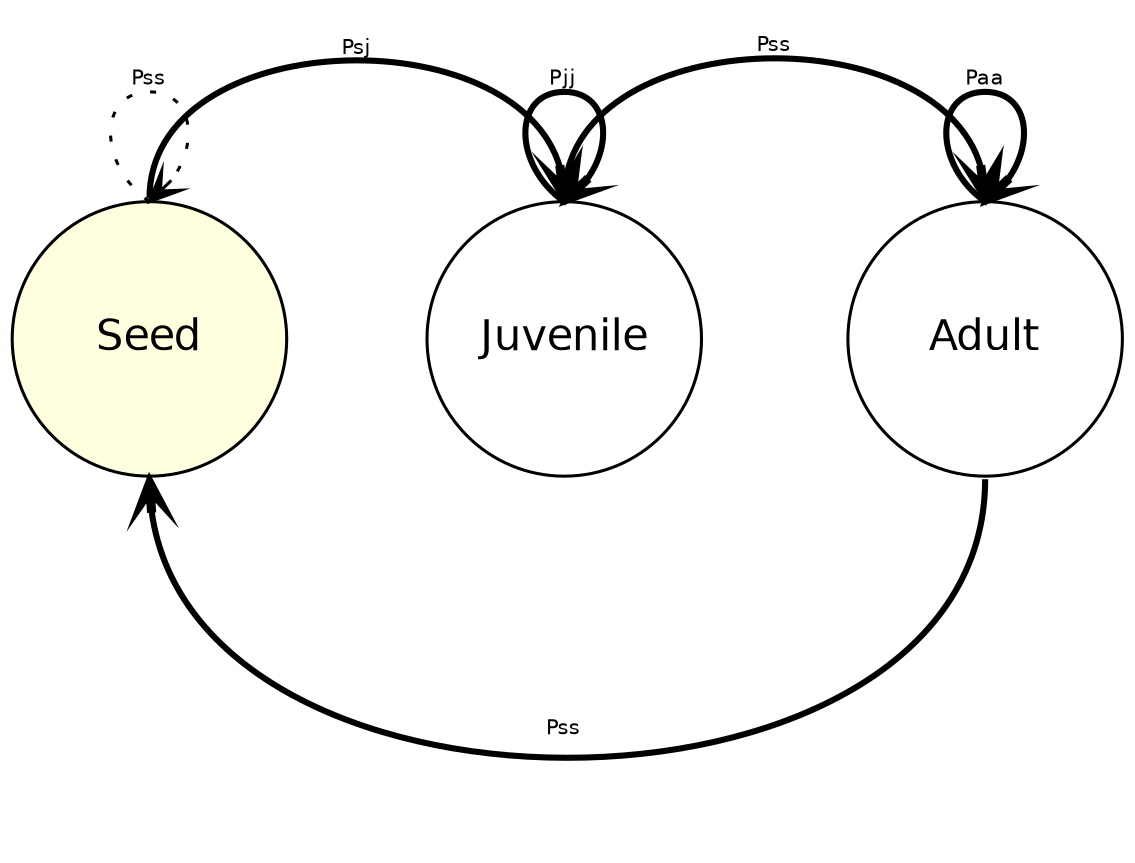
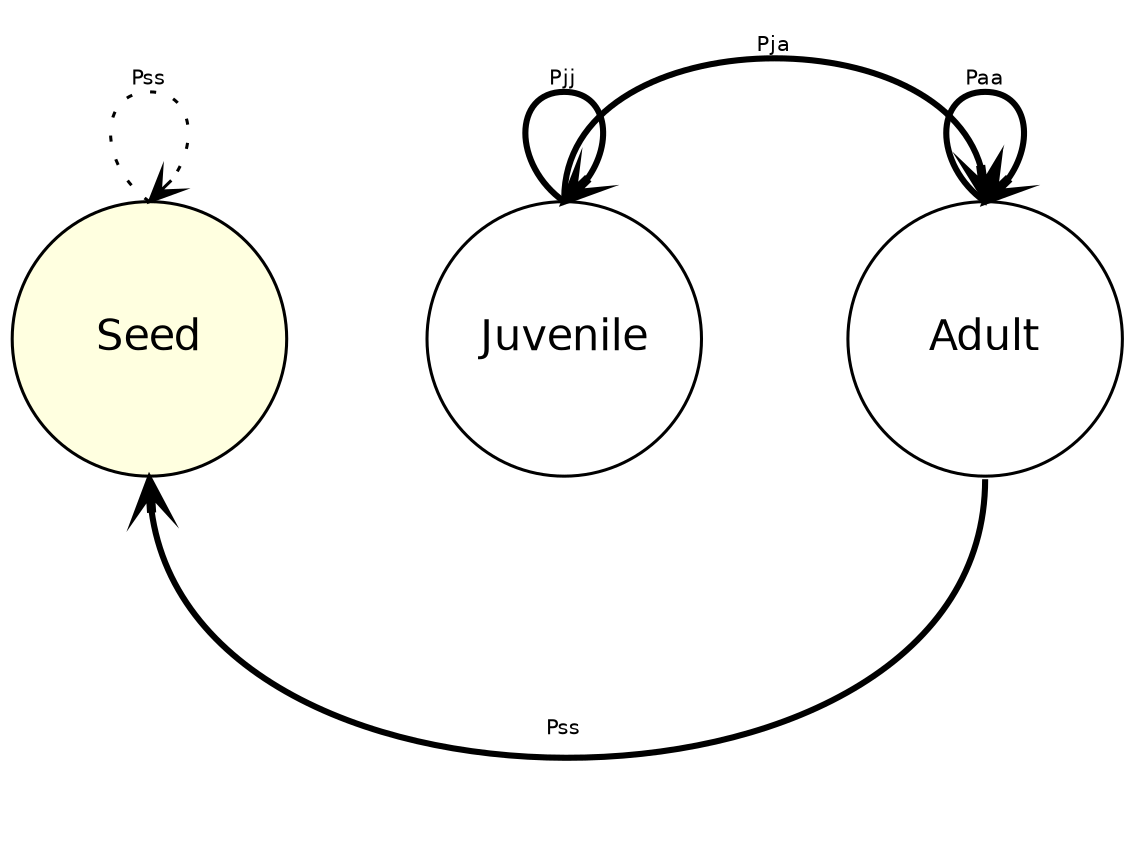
(775, 46) -> (775, 46)
(342, 61) -> none
